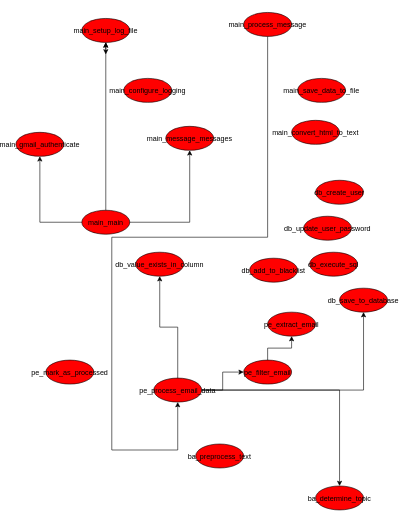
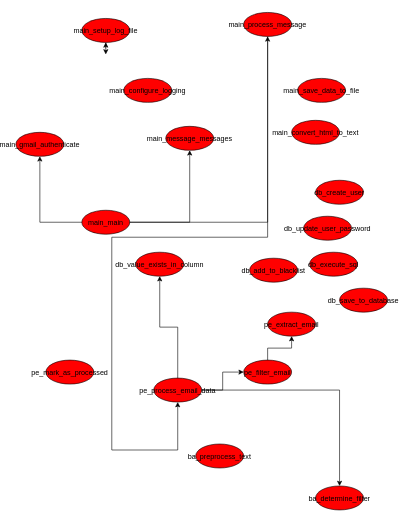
(106, 131) -> (228, 222)
(364, 355) -> none
(340, 499) -> (340, 499)
